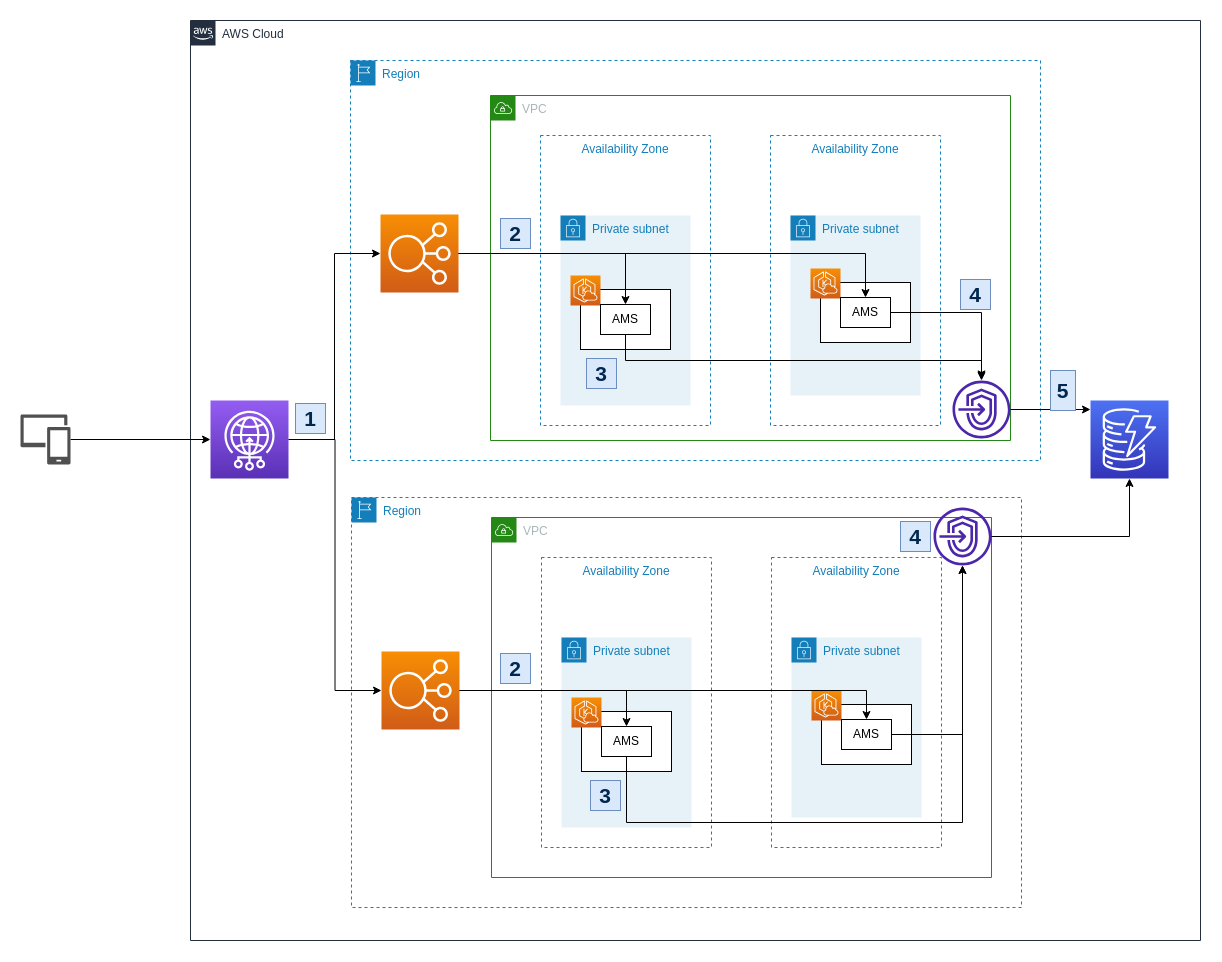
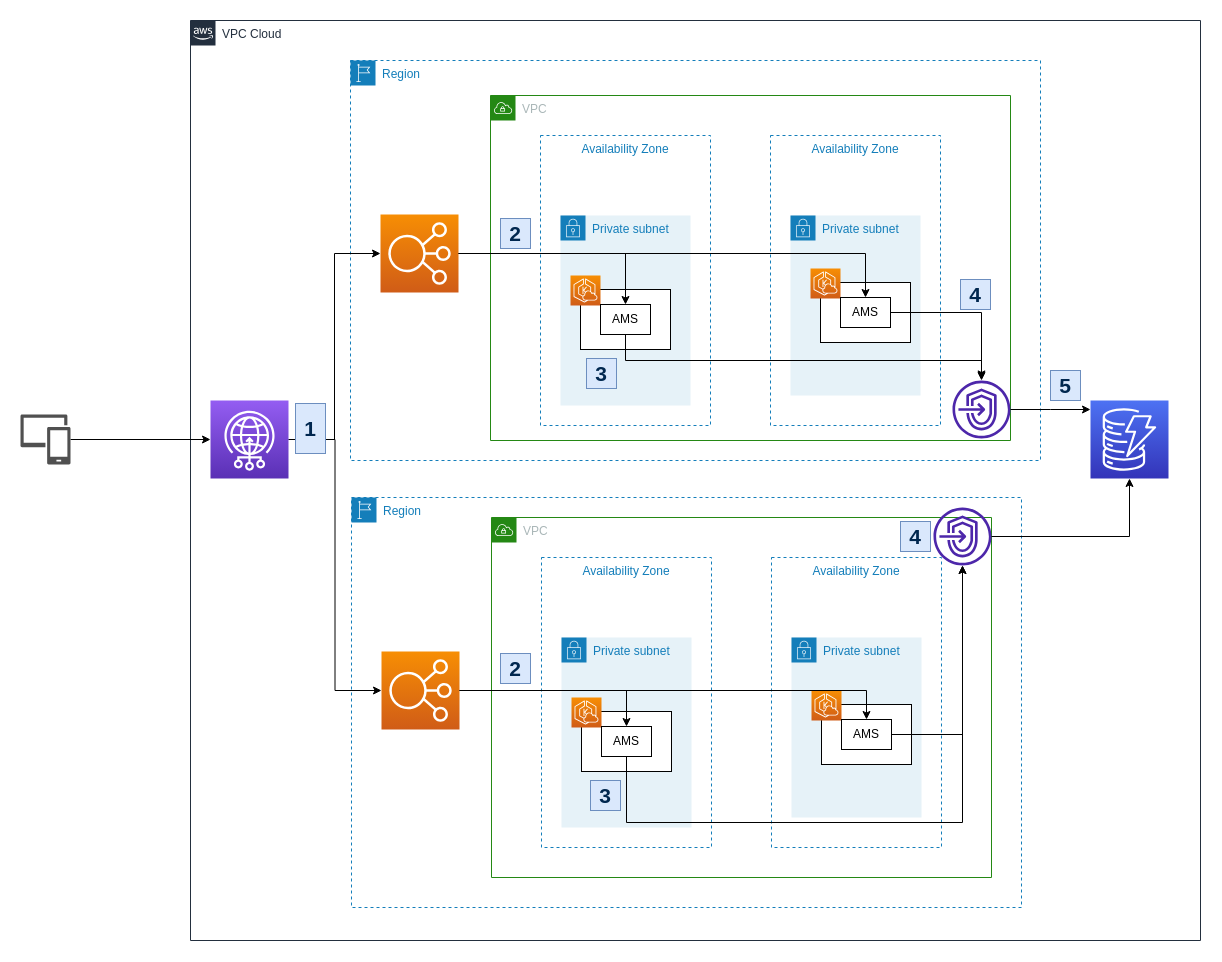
(250, 35) -> (250, 35)
(1063, 391) -> (1066, 386)
(311, 419) -> (311, 429)
